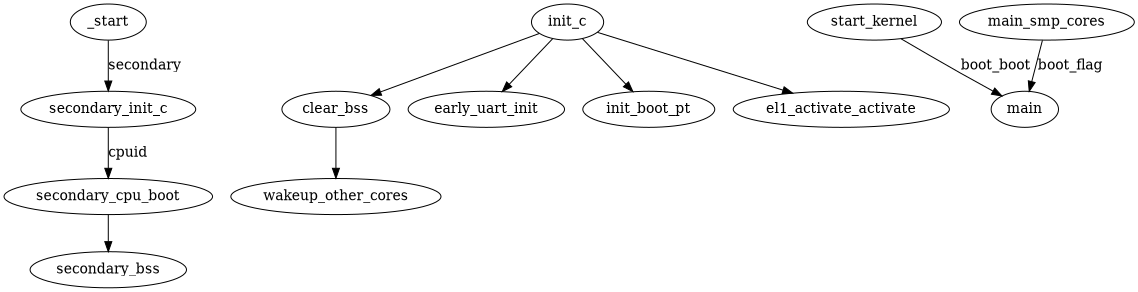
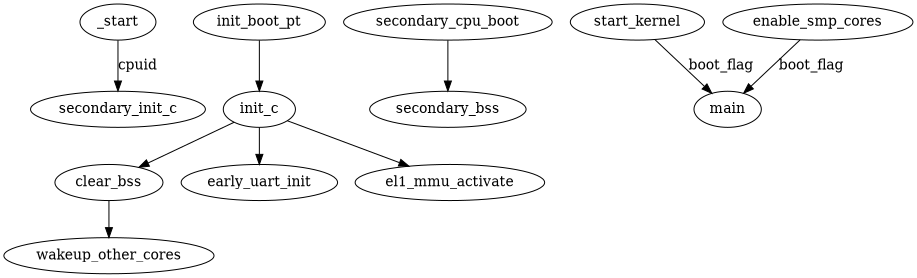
(1047, 22) -> (818, 22)
(604, 62) -> (259, 61)
(145, 66) -> (138, 66)
(996, 66) -> (721, 66)
(841, 109) -> (450, 183)
(108, 148) -> none
